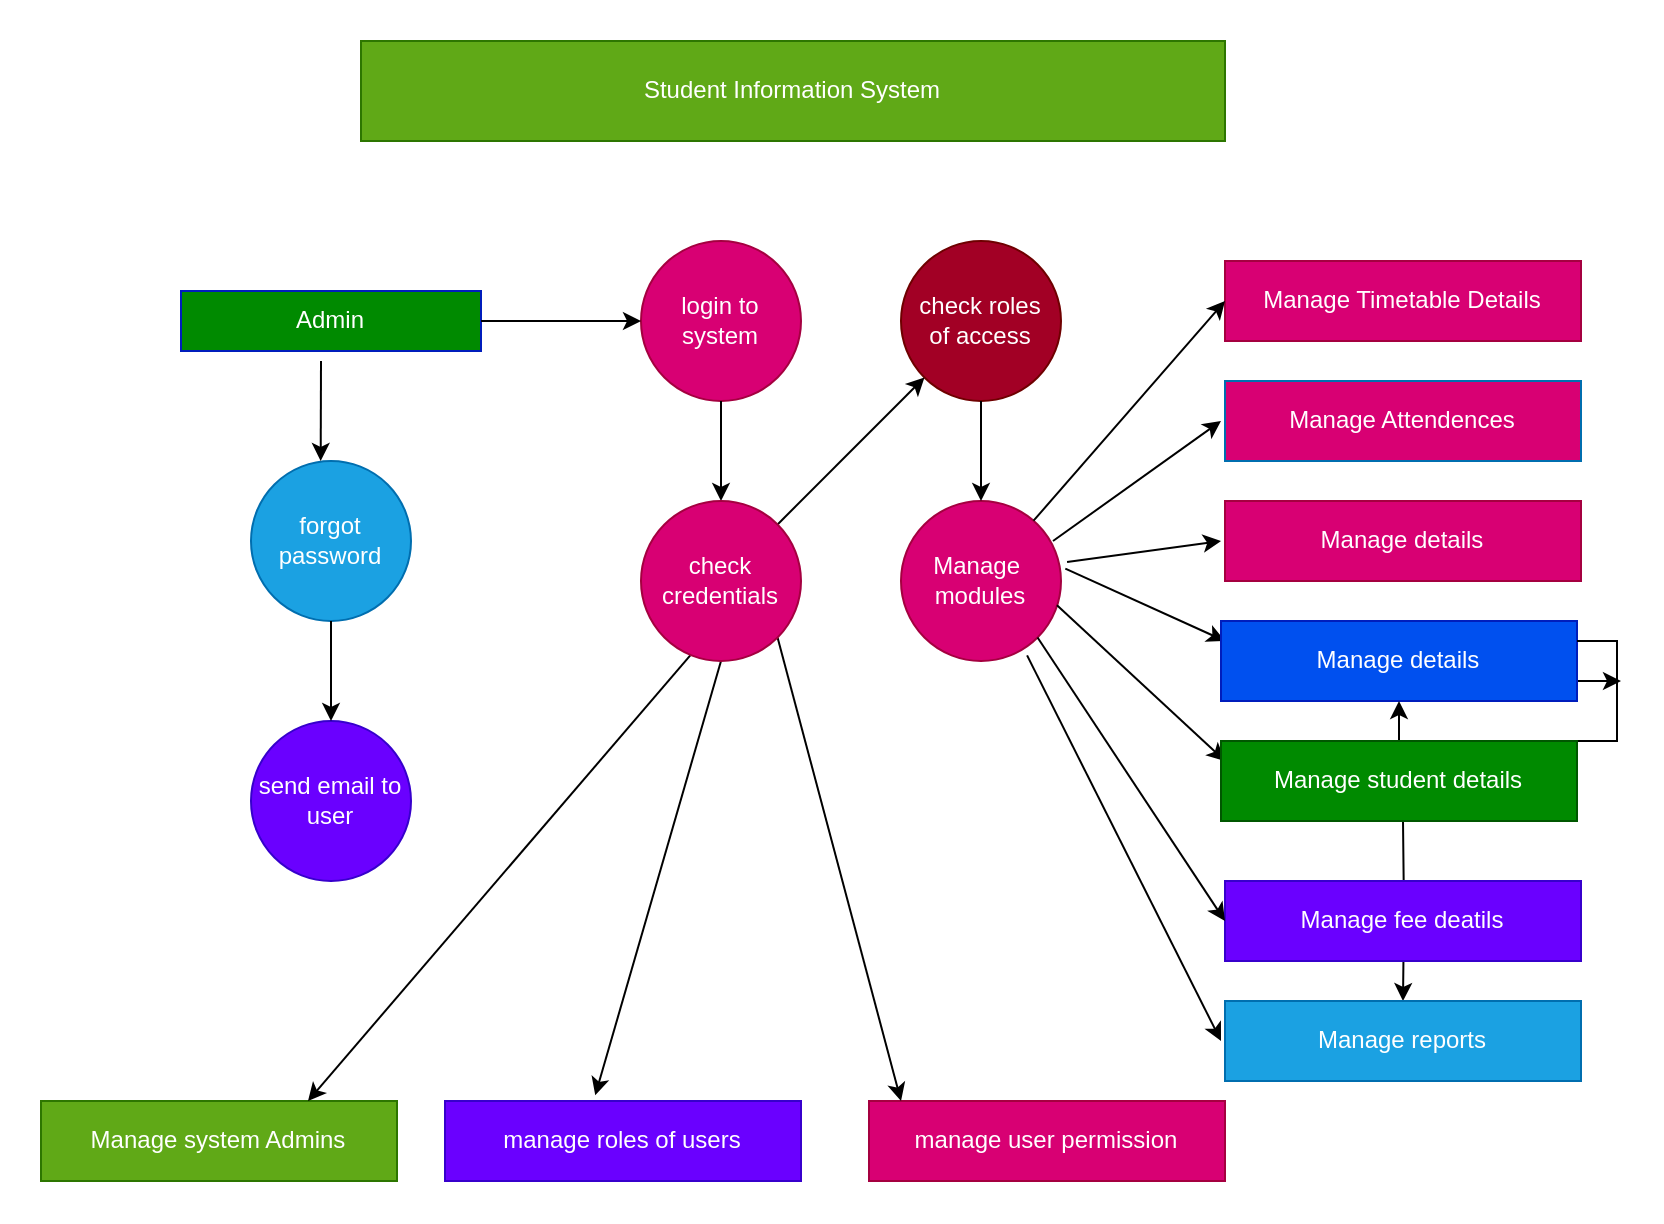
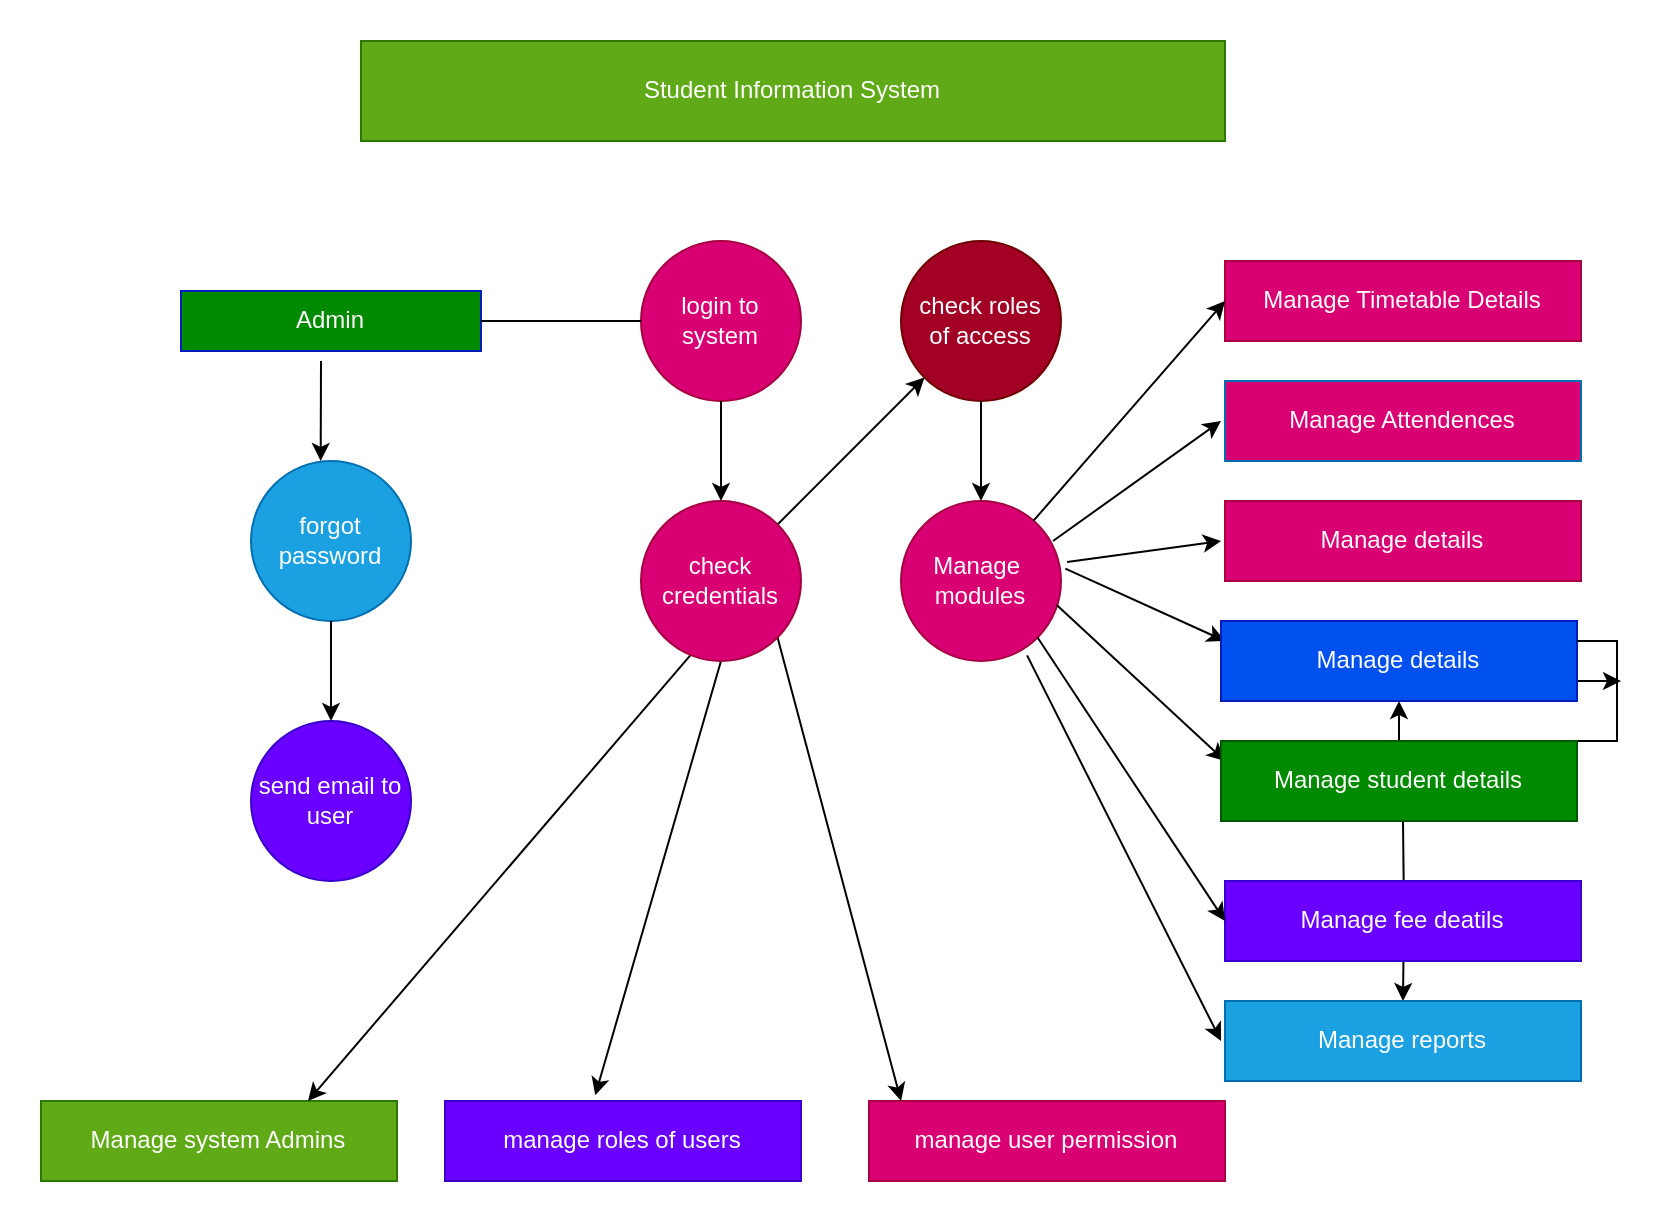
(626, 321) -> (631, 321)
